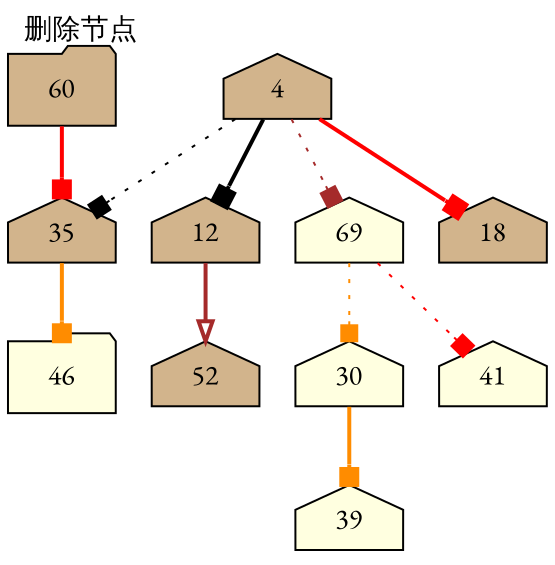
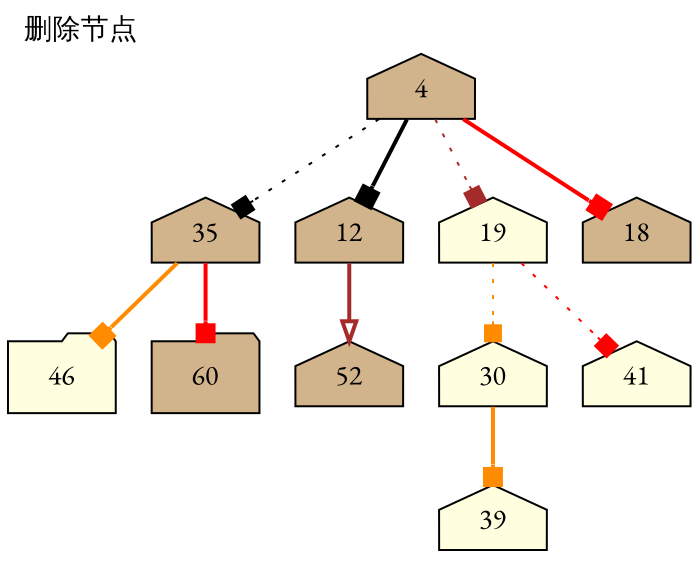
(62, 152) -> (206, 292)
(349, 234) -> (493, 234)
